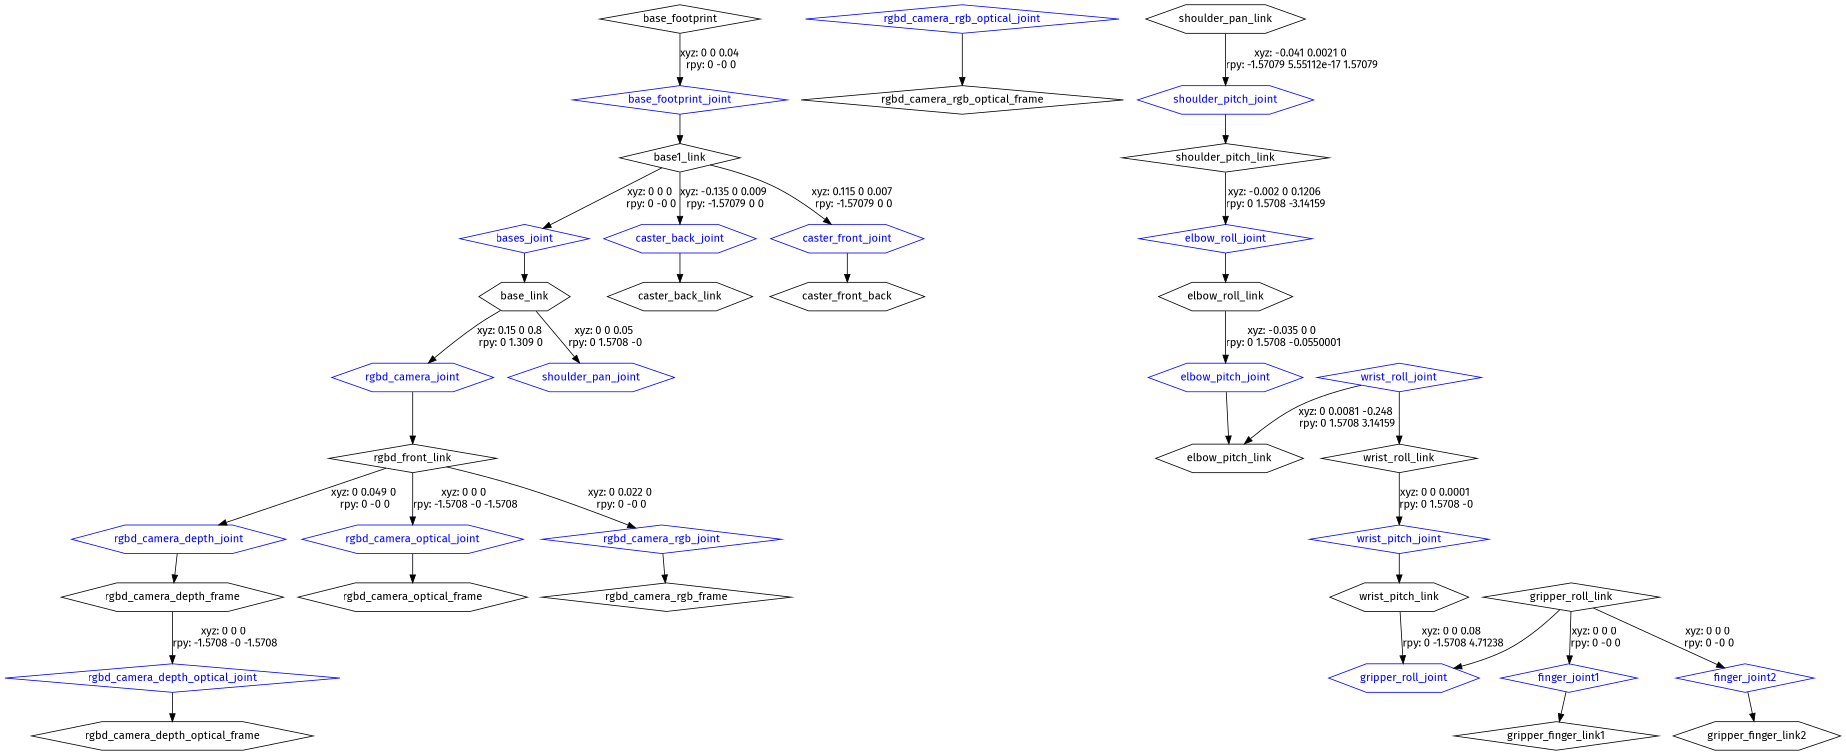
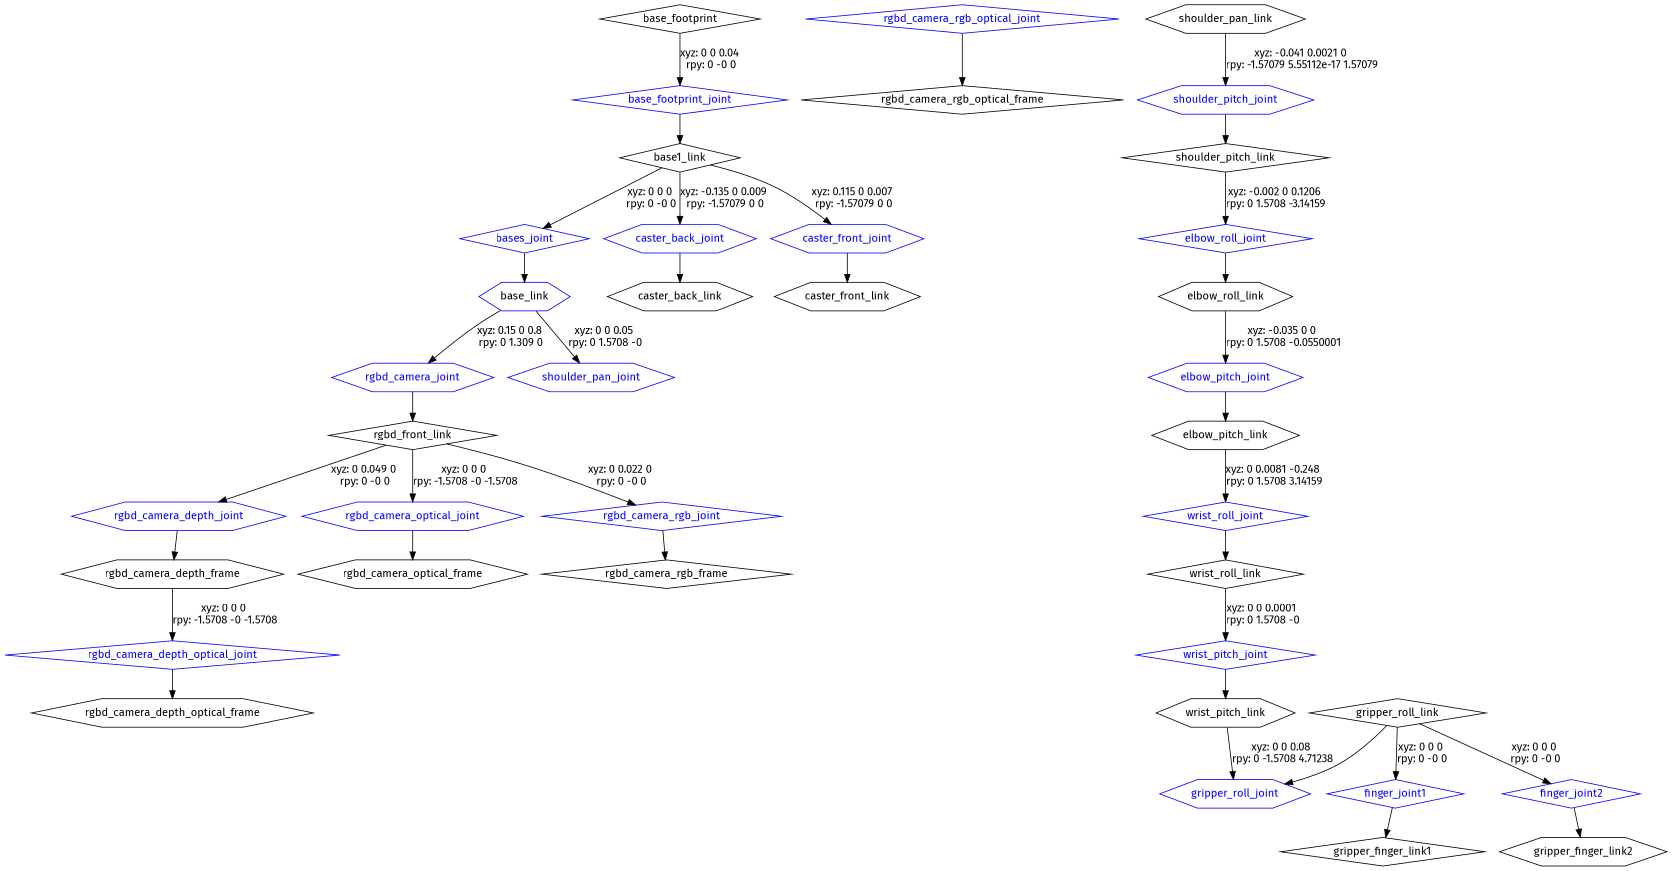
(525, 297) -> (525, 297)
(847, 297) -> (847, 297)
(1302, 404) -> (1226, 472)
